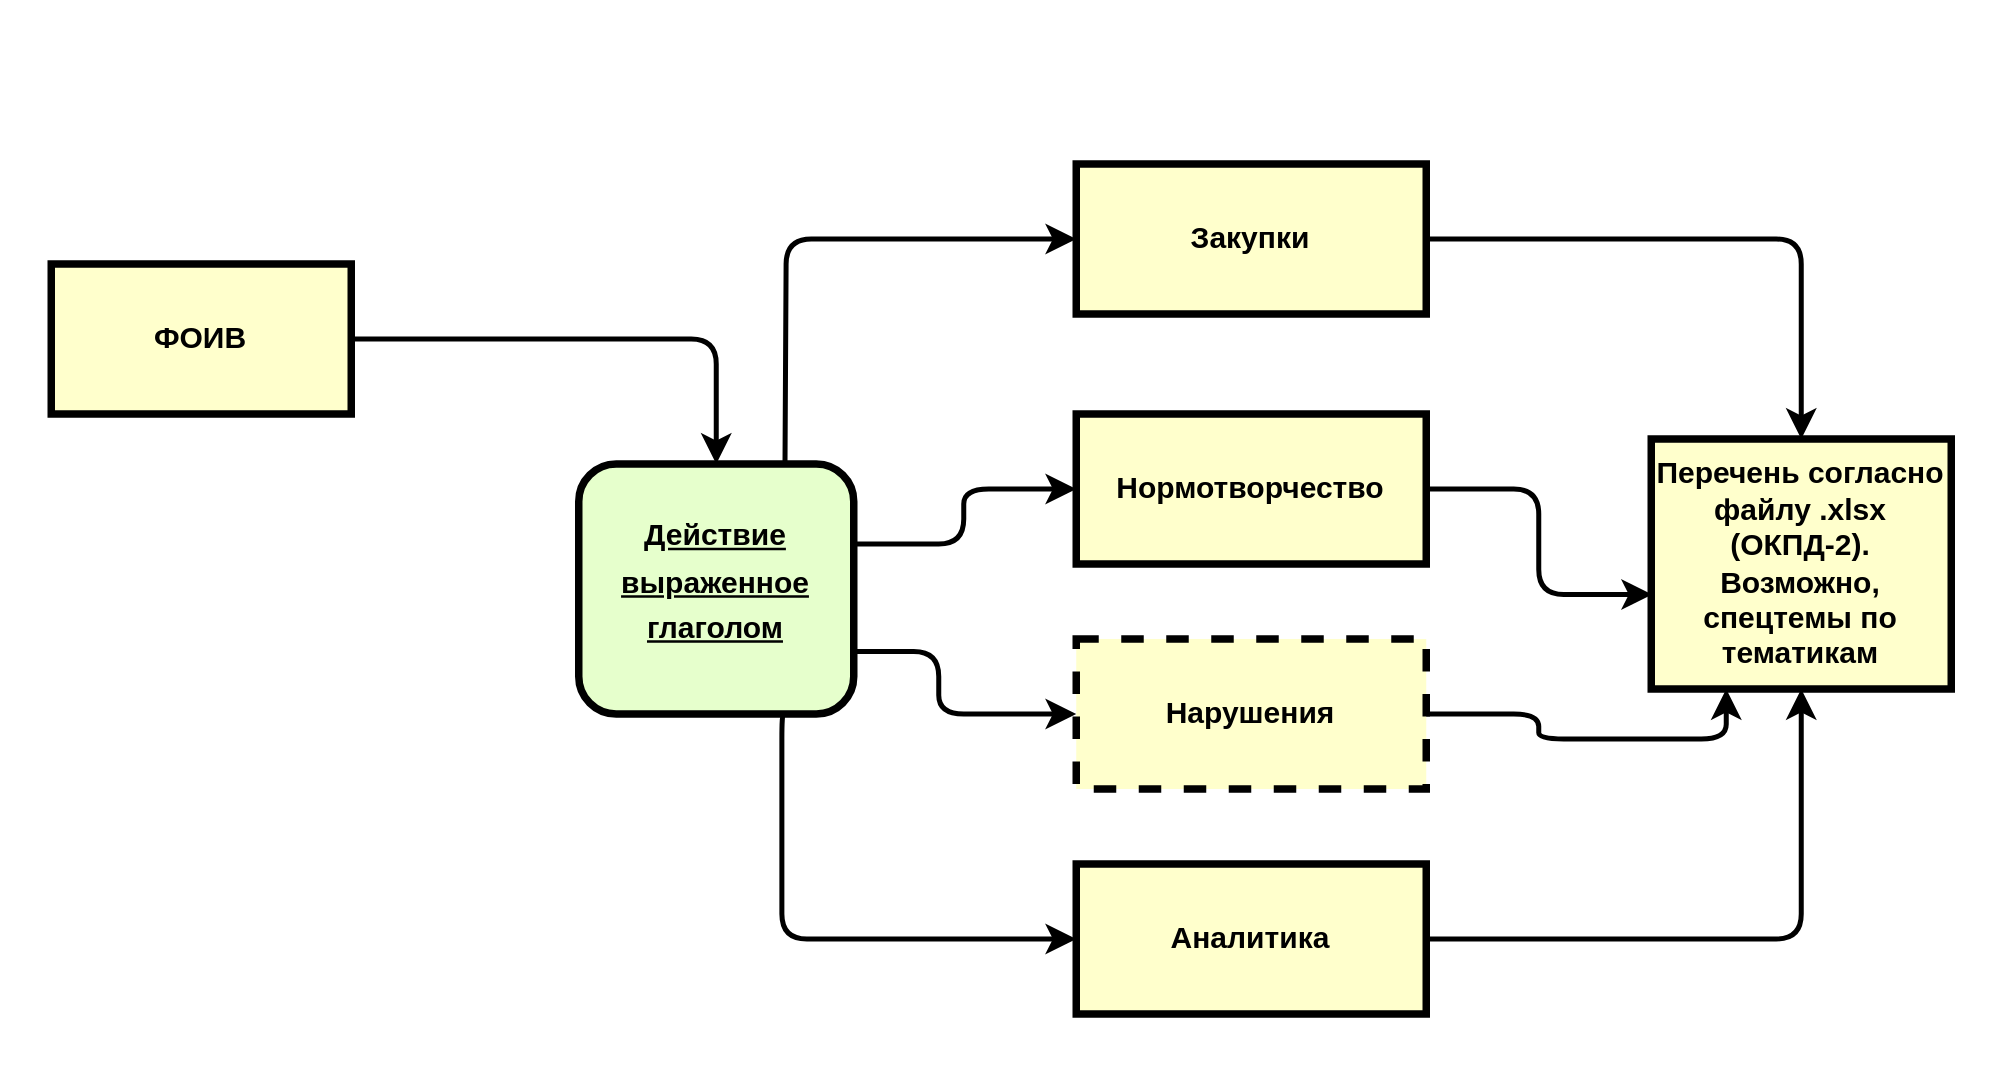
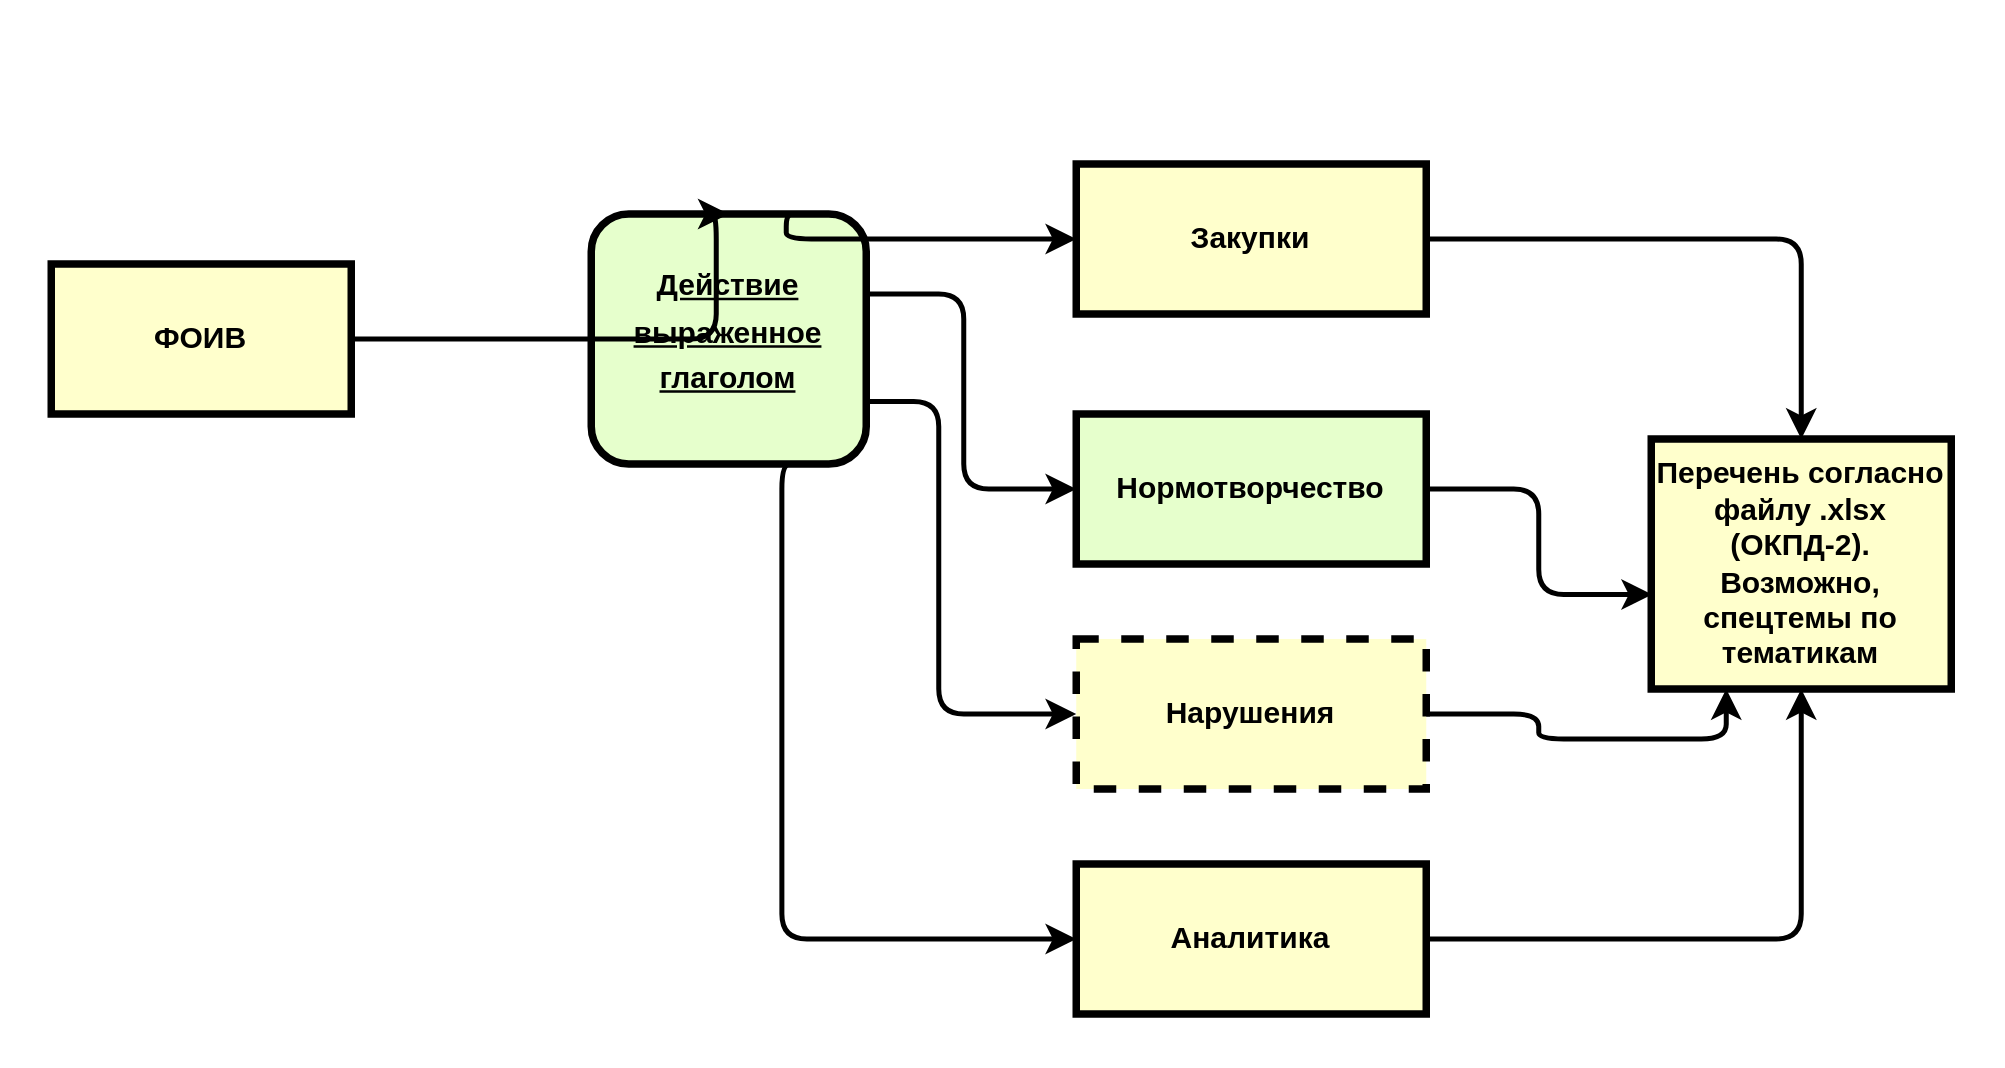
(1251, 489) -> (1251, 489)
(716, 589) -> (729, 339)
